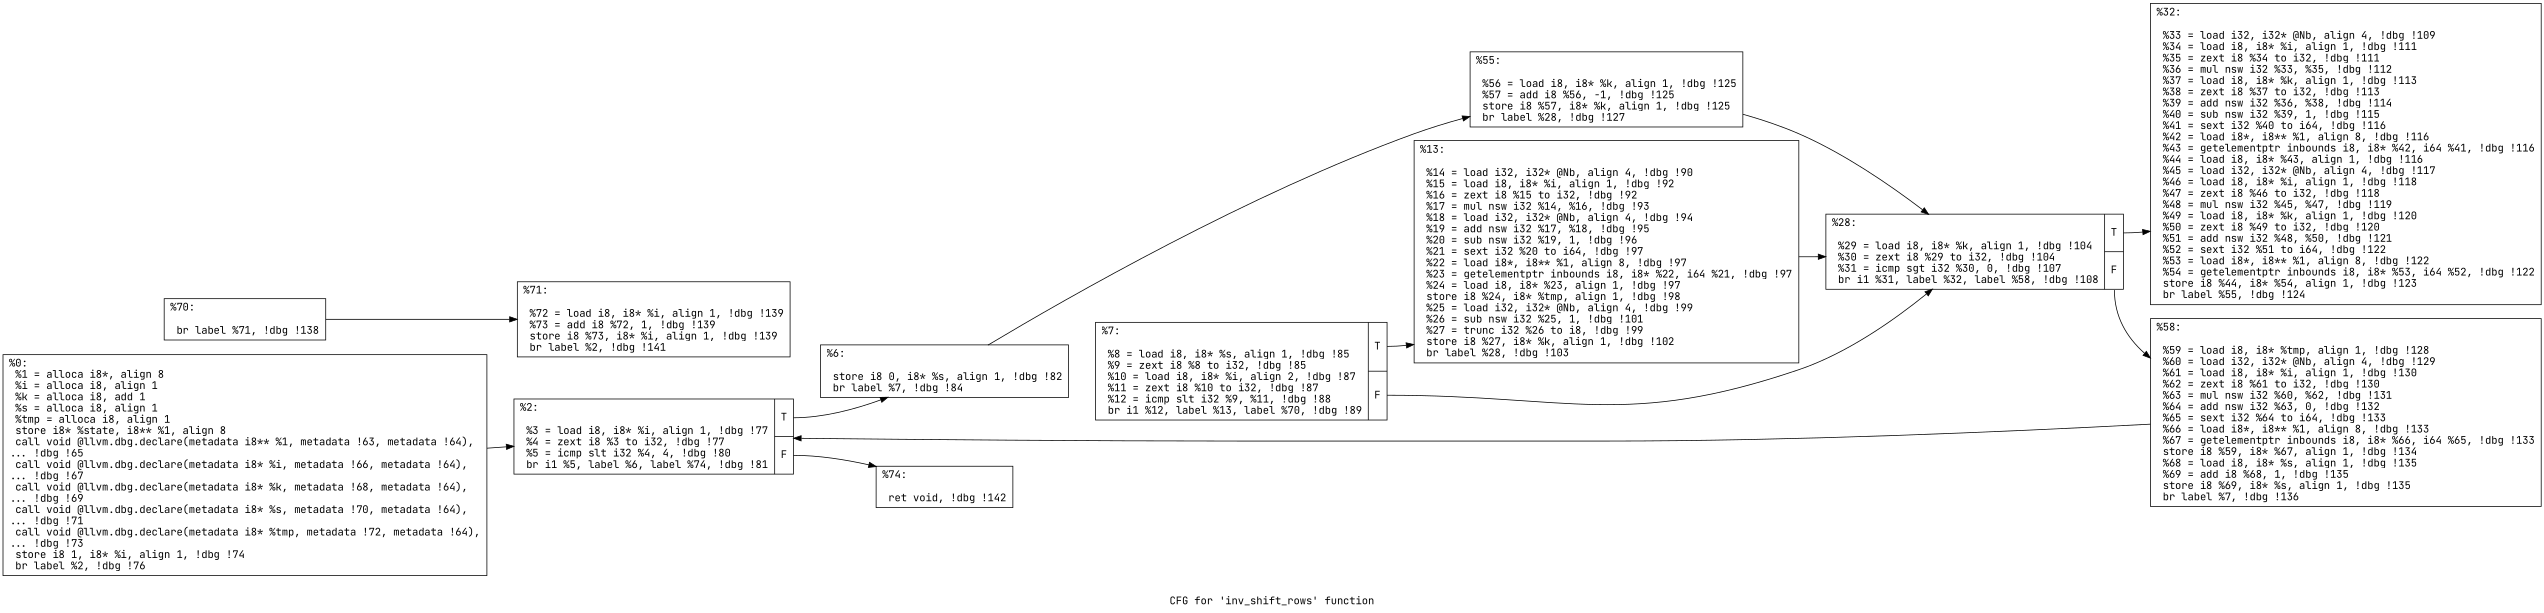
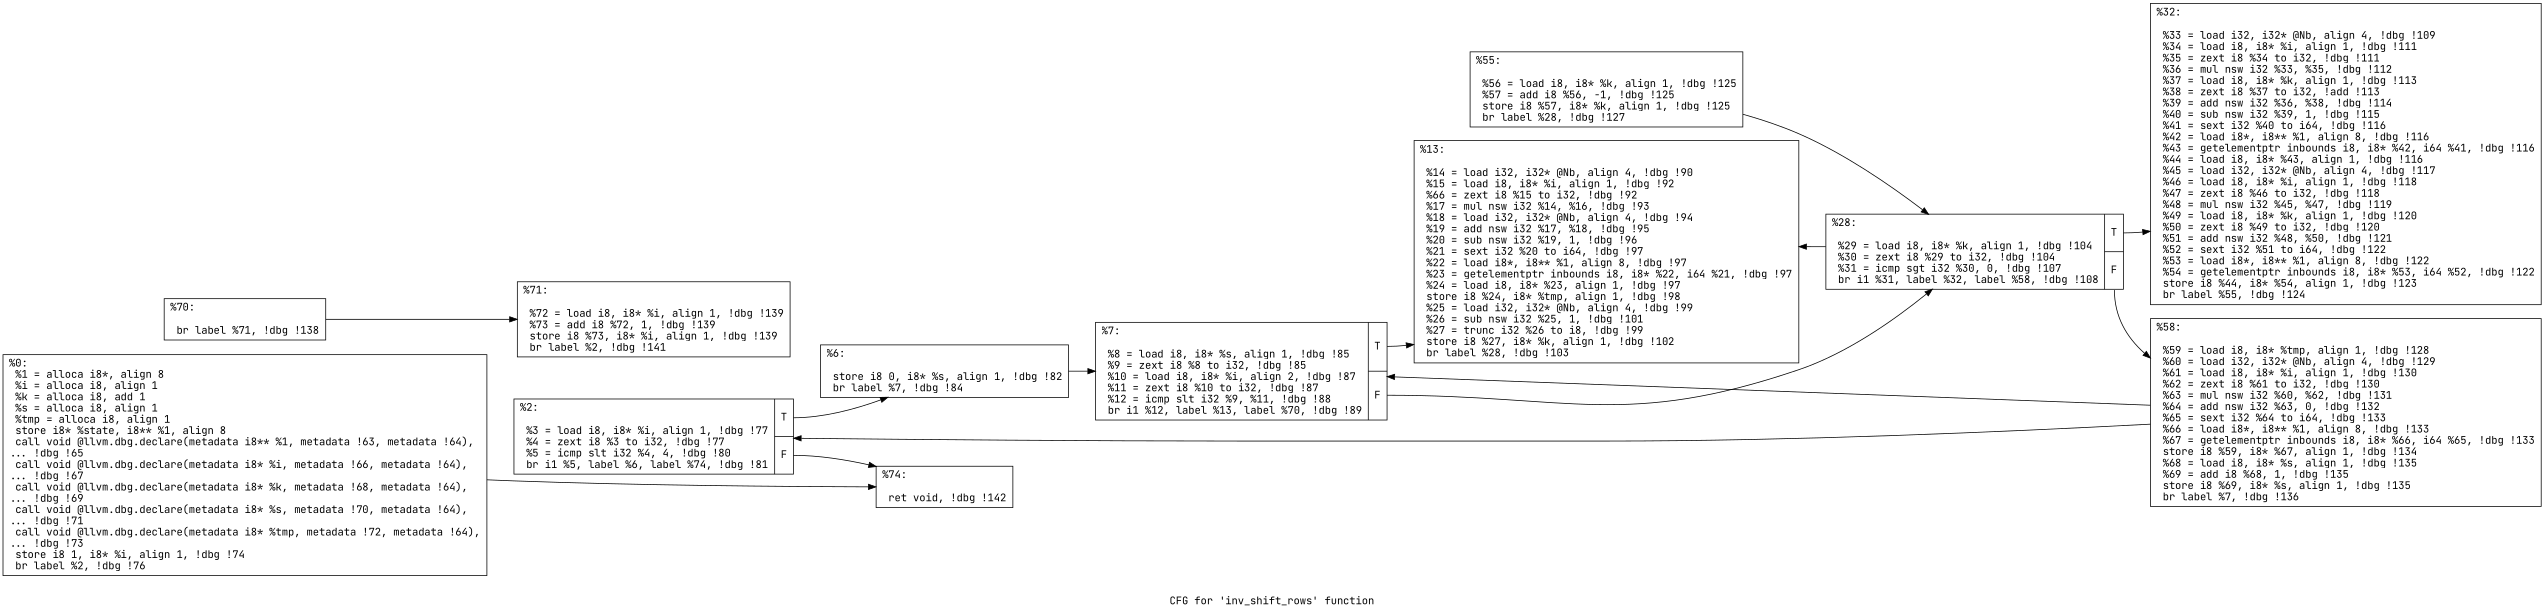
(2268, 92) -> (2268, 92)
(1529, 195) -> (1529, 195)
(1219, 219) -> (1078, 371)
(1809, 257) -> (1816, 247)
none -> (1772, 391)
(497, 448) -> (678, 485)
